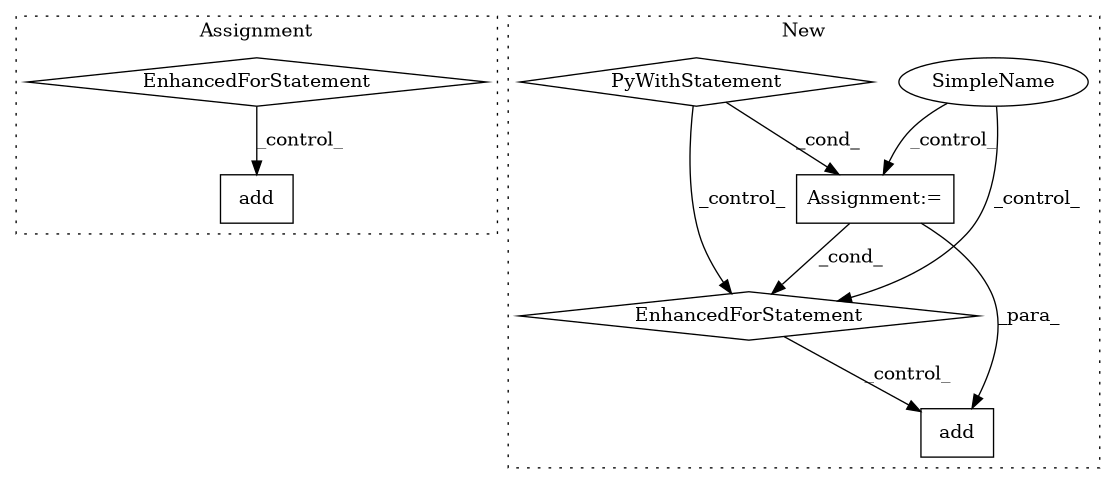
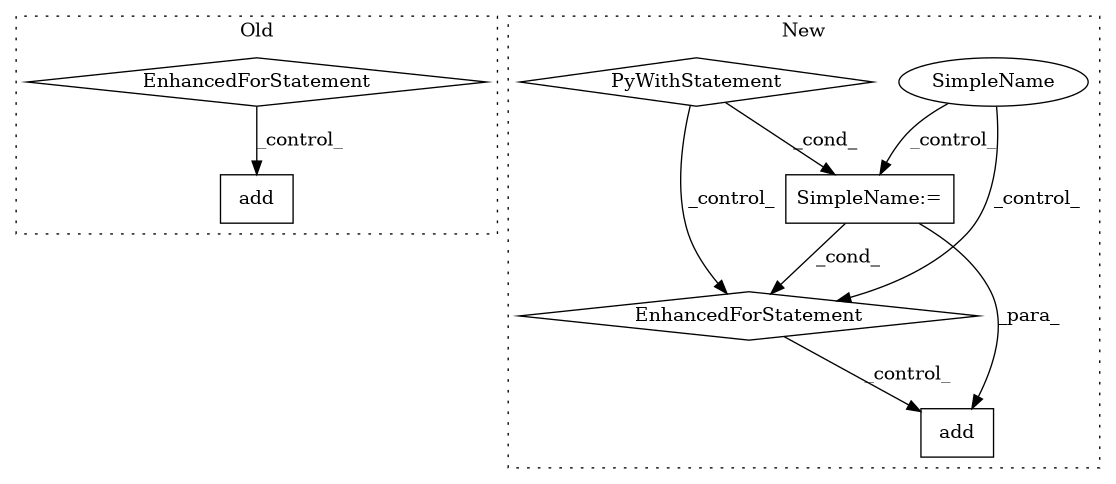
(257, 32) -> (257, 32)
(875, 199) -> (870, 199)
